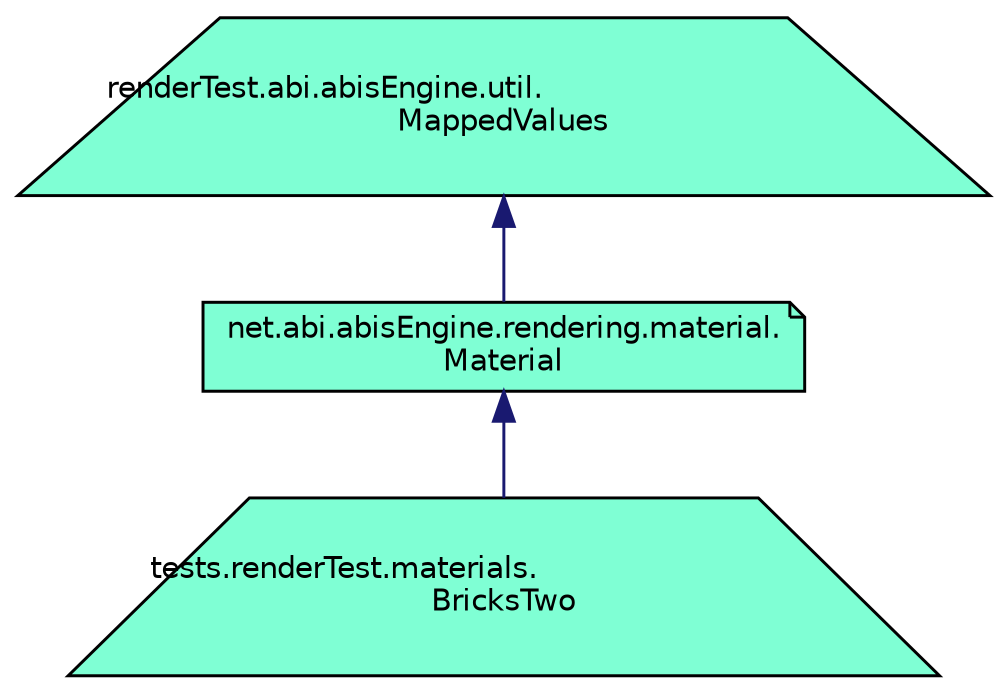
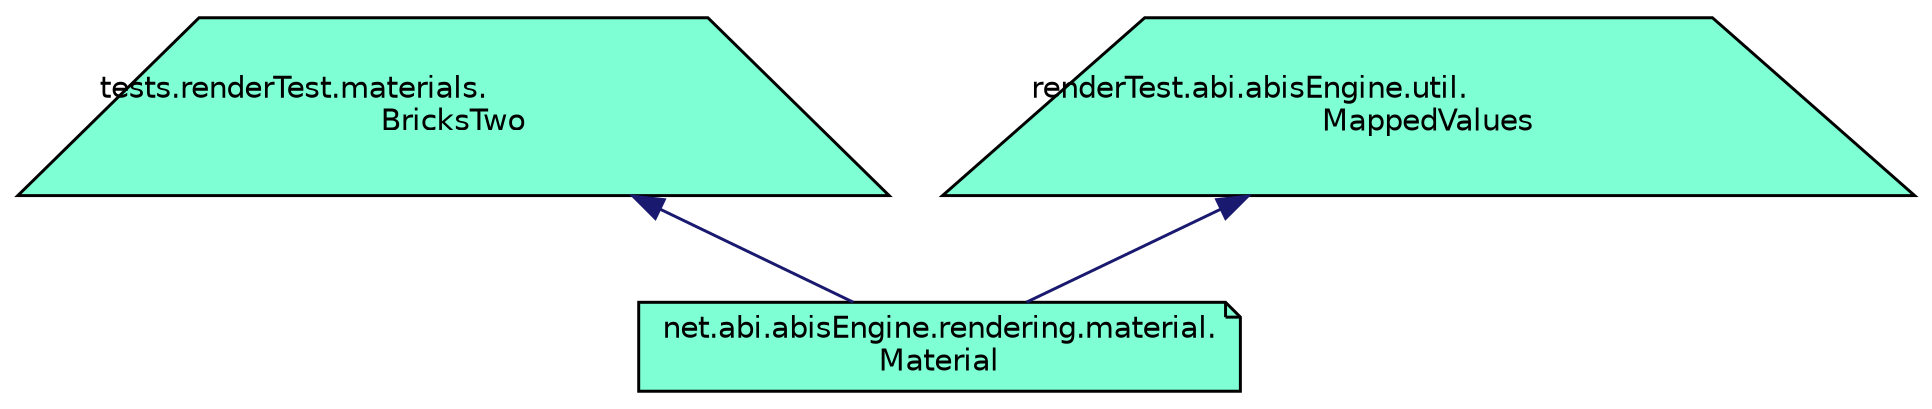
(504, 460) -> (756, 256)
